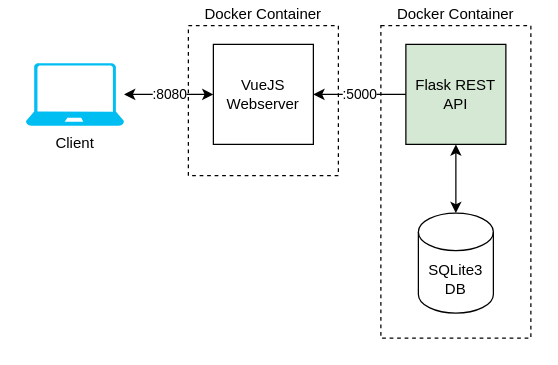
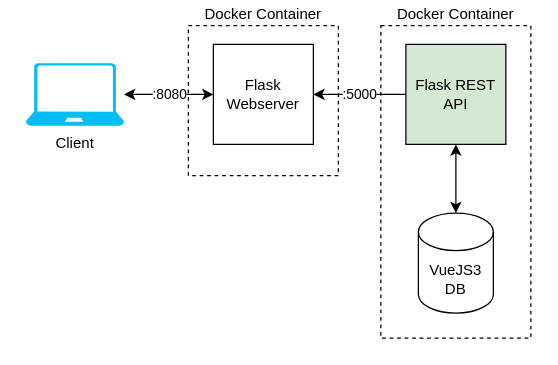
(263, 94) -> (263, 94)
(456, 279) -> (456, 279)
